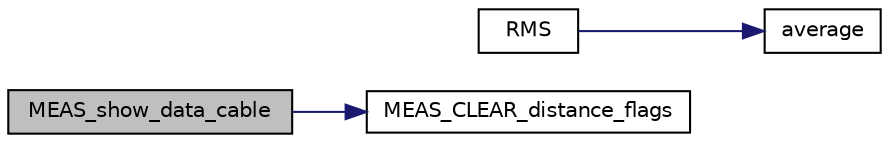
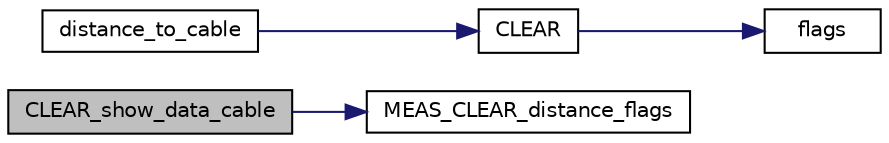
none -> (150, 31)
(528, 31) -> (528, 31)
(823, 31) -> (823, 31)
(150, 112) -> (150, 112)
